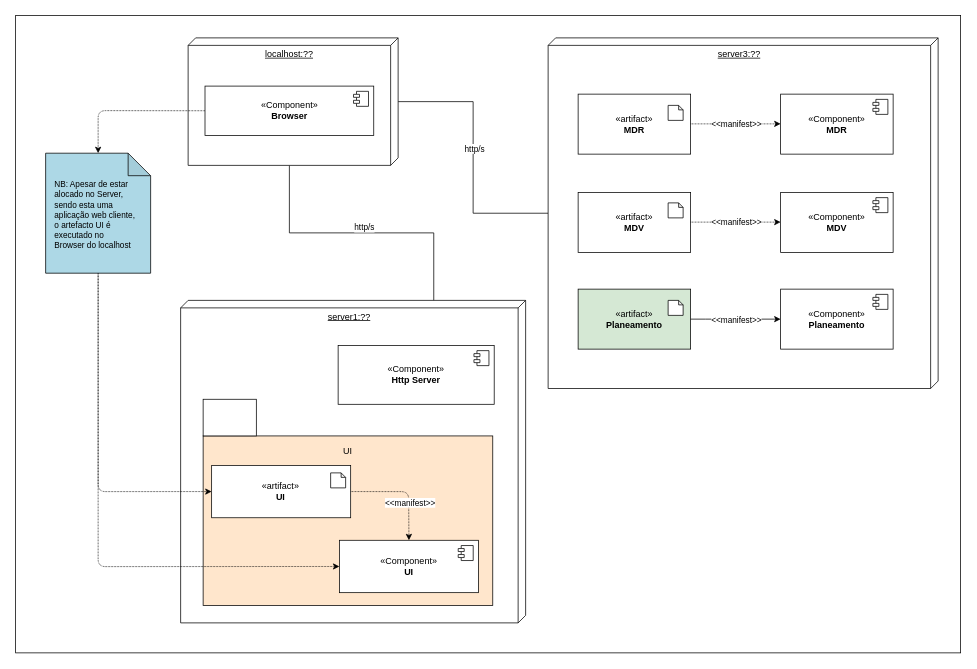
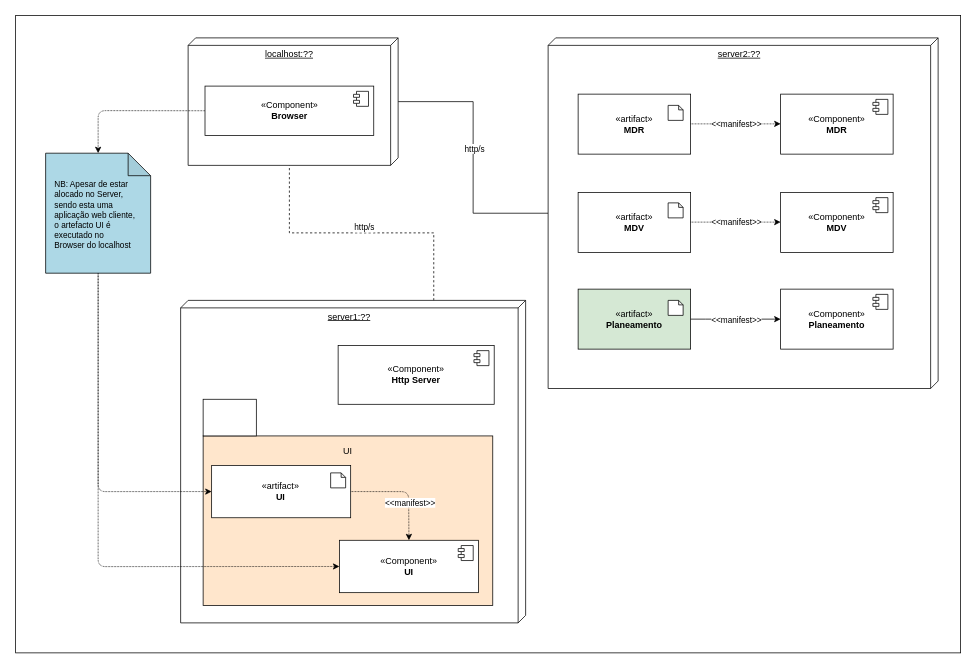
(739, 55) -> (739, 55)
(289, 233) -> (289, 233)
